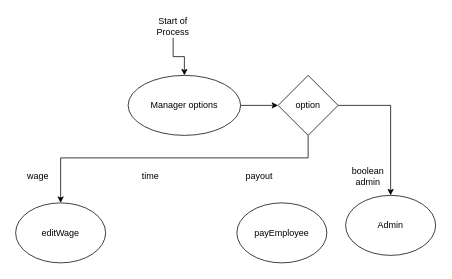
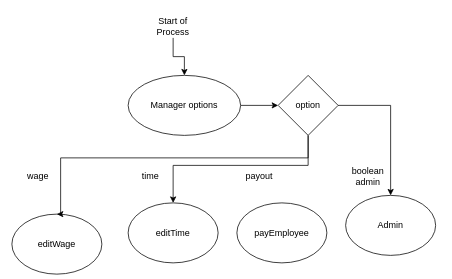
none -> (241, 165)
(60, 233) -> (57, 244)
none -> (173, 233)
